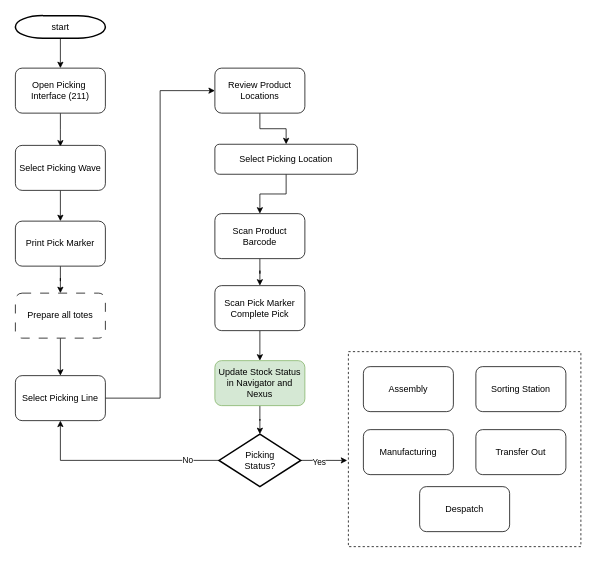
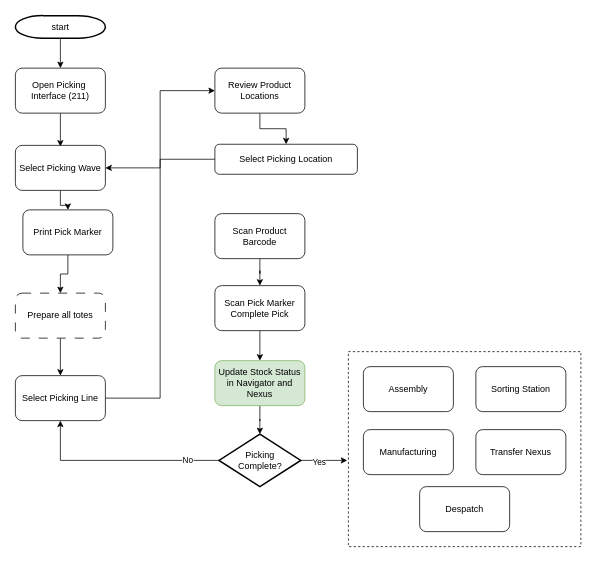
(286, 194) -> (189, 159)
(60, 243) -> (68, 232)
(521, 452) -> (521, 452)
(260, 460) -> (260, 460)
